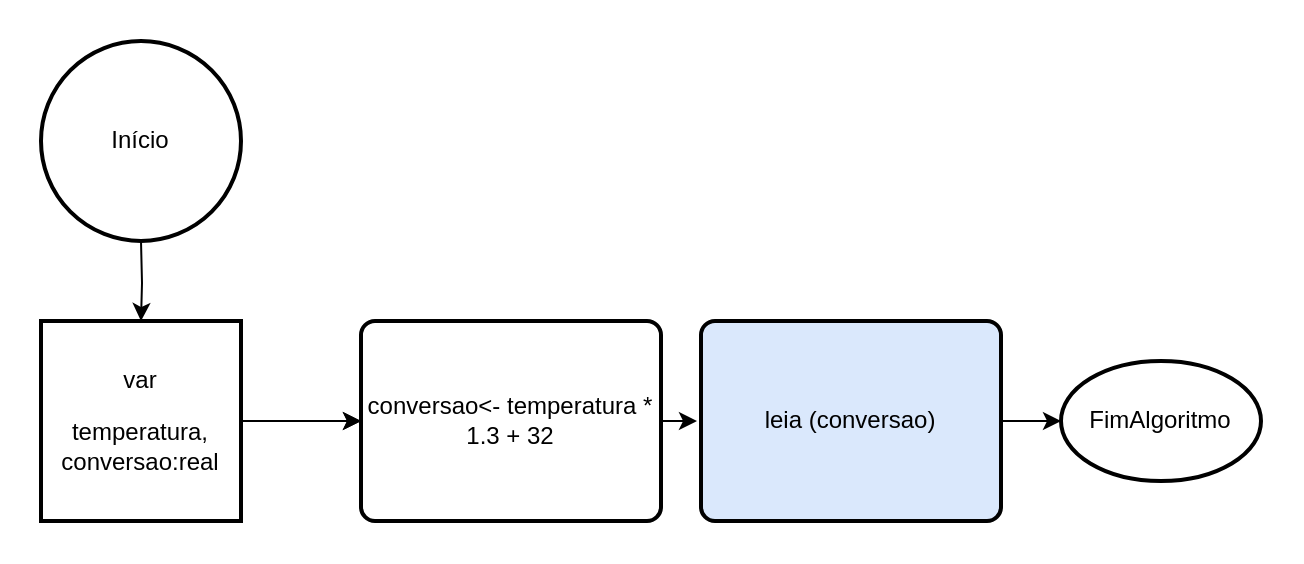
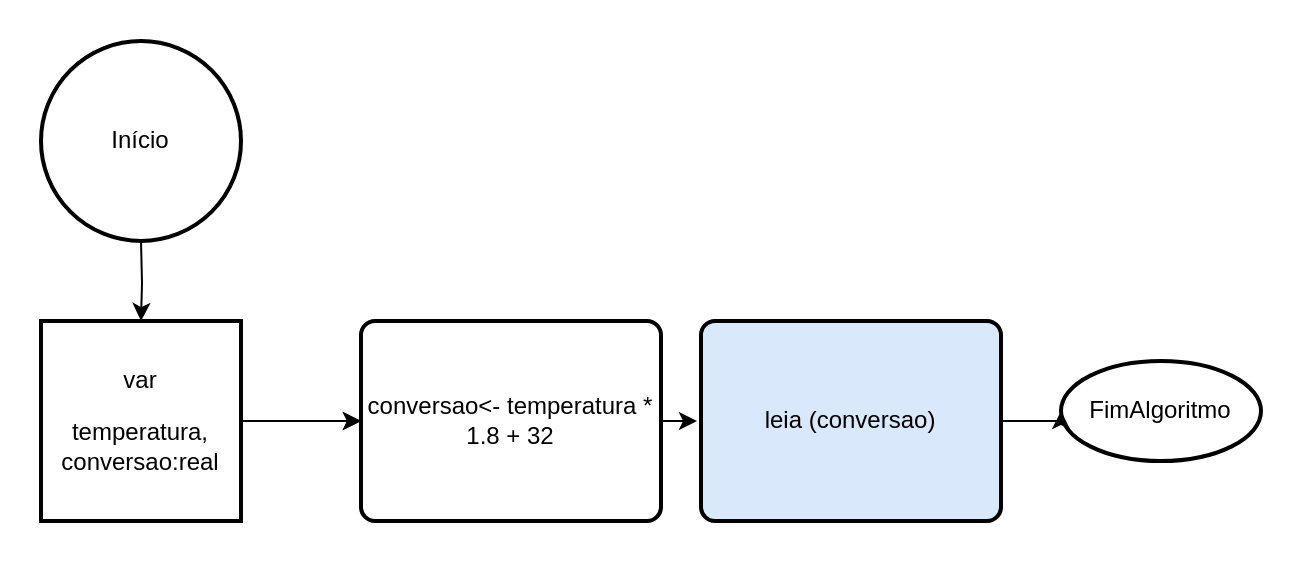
(511, 421) -> (511, 421)
(1161, 421) -> (1161, 411)
